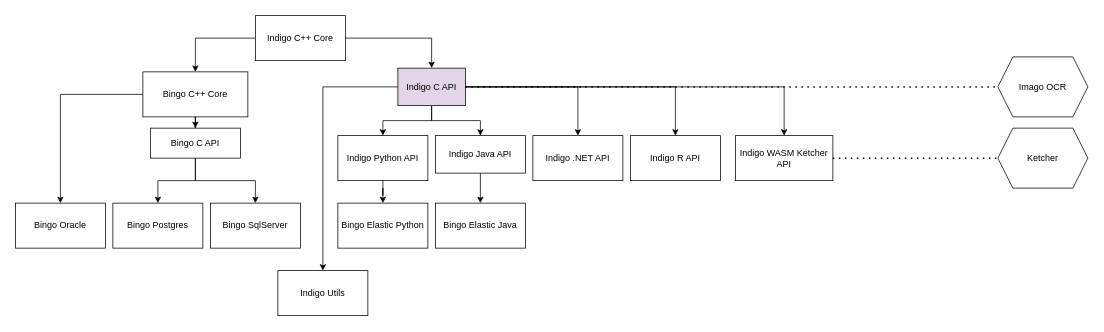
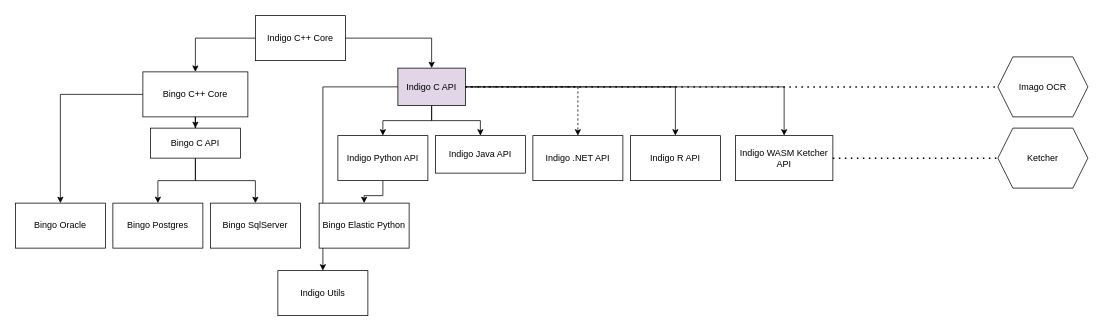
(578, 107) -> (578, 107)
(480, 185) -> none
(383, 225) -> (364, 225)
(480, 225) -> none
